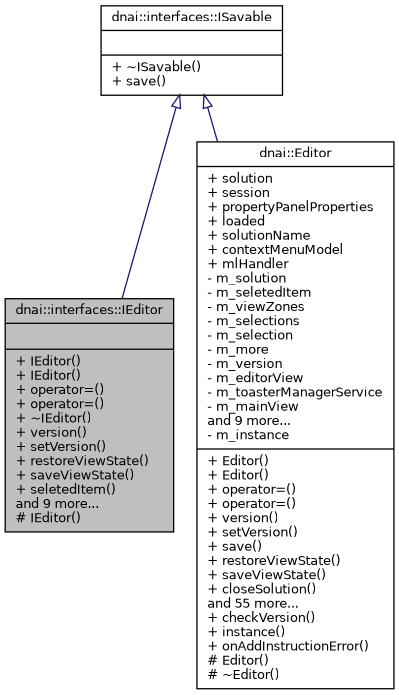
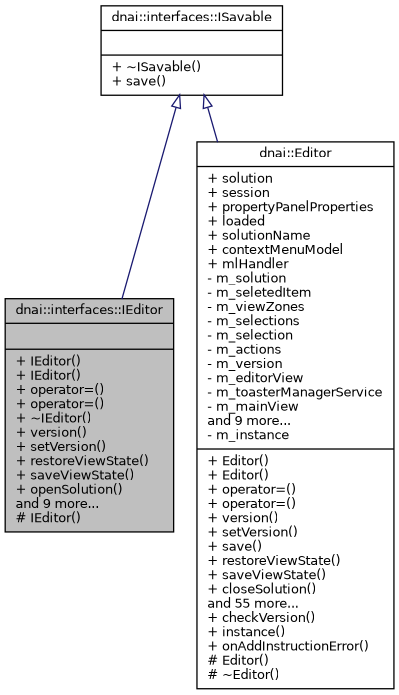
(238, 350) -> (245, 350)
(66, 490) -> (69, 490)
